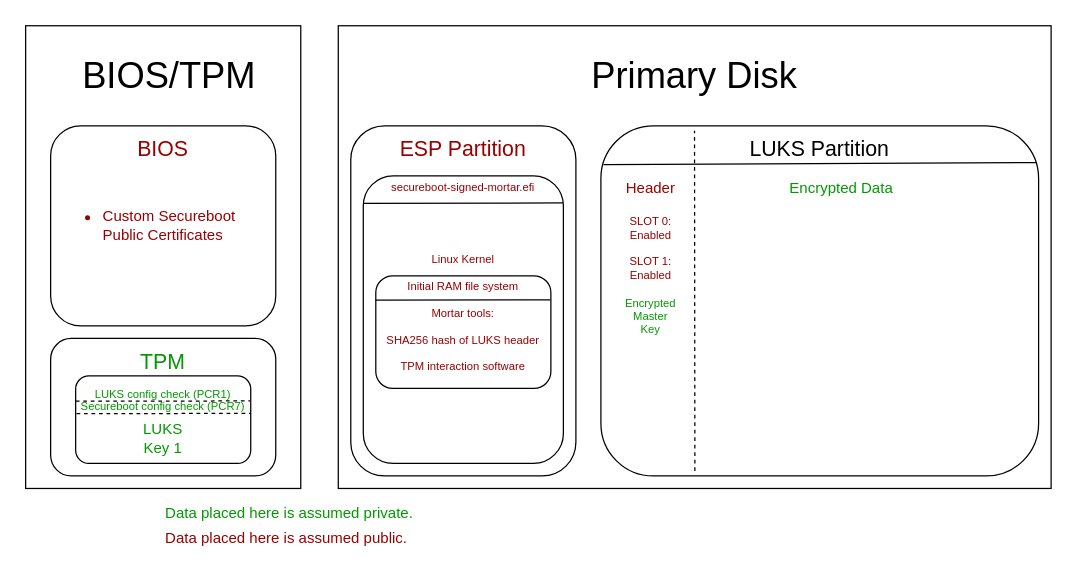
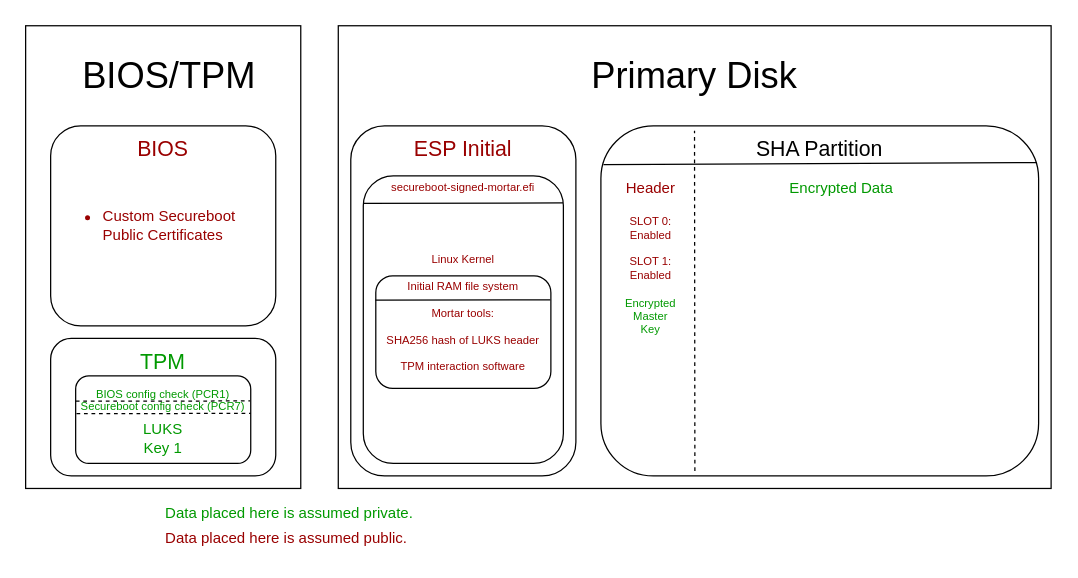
(463, 151) -> (463, 151)
(819, 151) -> (819, 151)
(163, 394) -> (163, 394)
